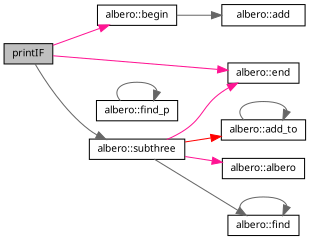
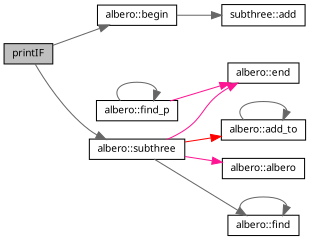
(263, 15) -> (263, 15)
(76, 37) -> (76, 37)
(135, 63) -> (195, 93)
